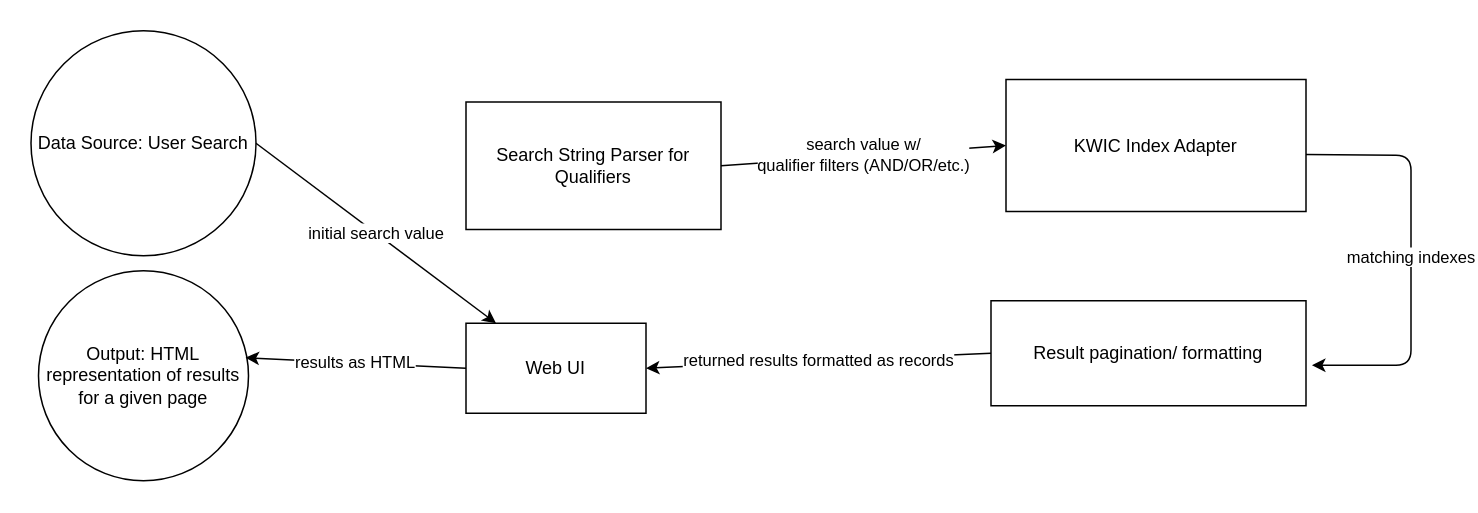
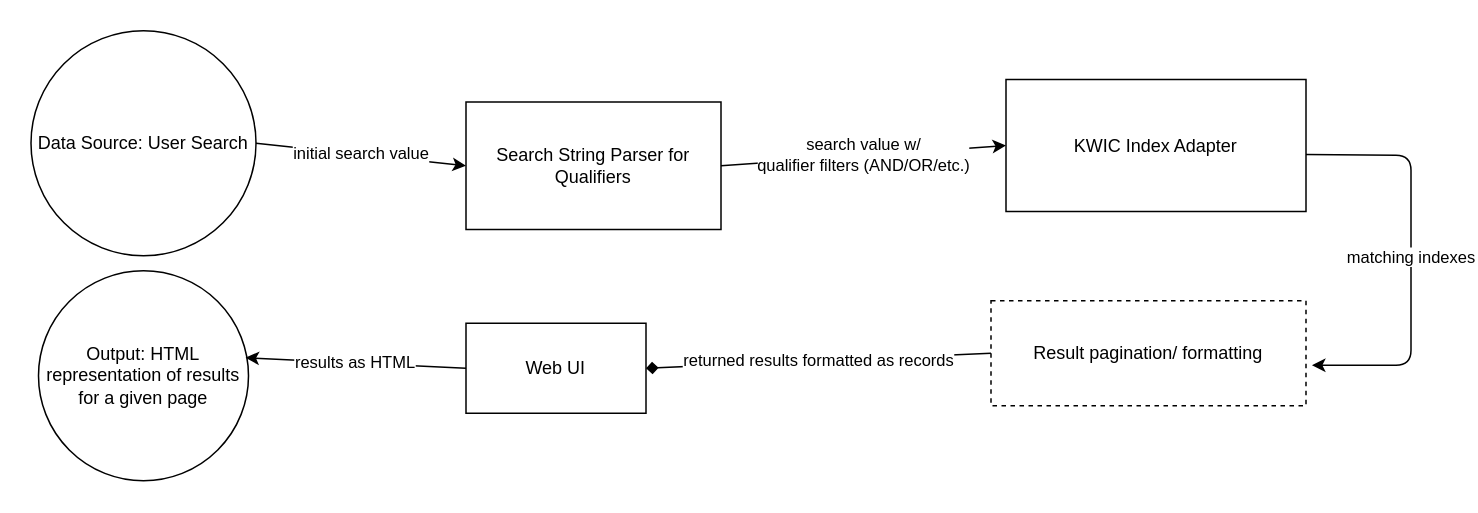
(372, 230) -> (336, 152)
(1148, 353) -> (1148, 353)
(657, 368) -> (658, 368)
